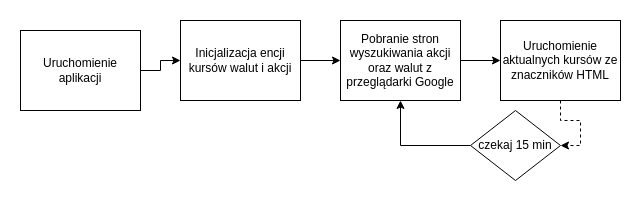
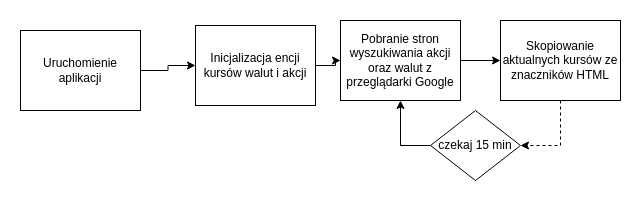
(241, 61) -> (256, 66)
(561, 61) -> (561, 61)
(516, 146) -> (476, 146)
